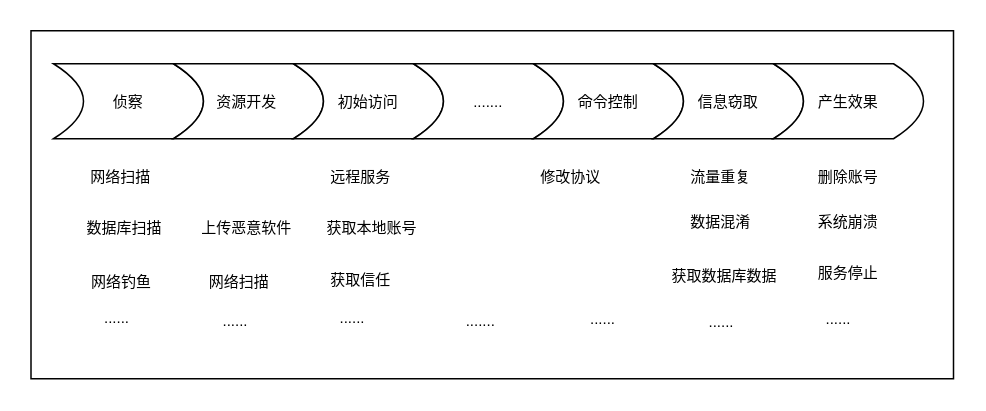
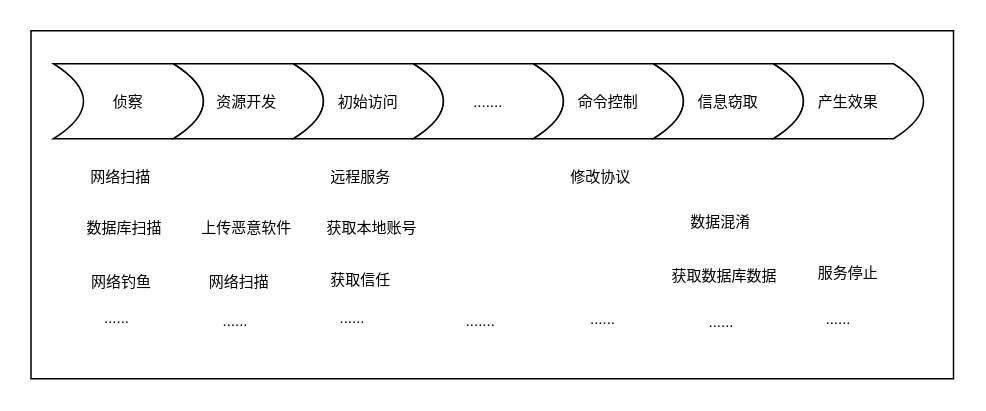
(571, 176) -> (601, 176)
(721, 176) -> none
(848, 176) -> none
(848, 221) -> none
